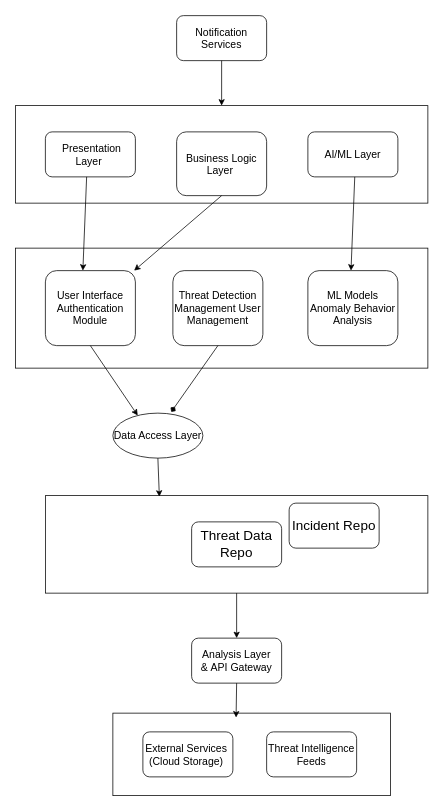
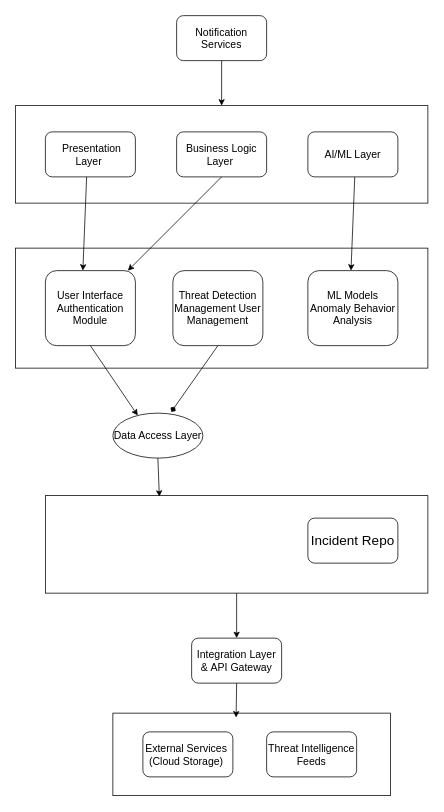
(222, 164) -> (222, 154)
(334, 525) -> (353, 540)
(237, 544) -> none
(237, 660) -> (237, 660)
